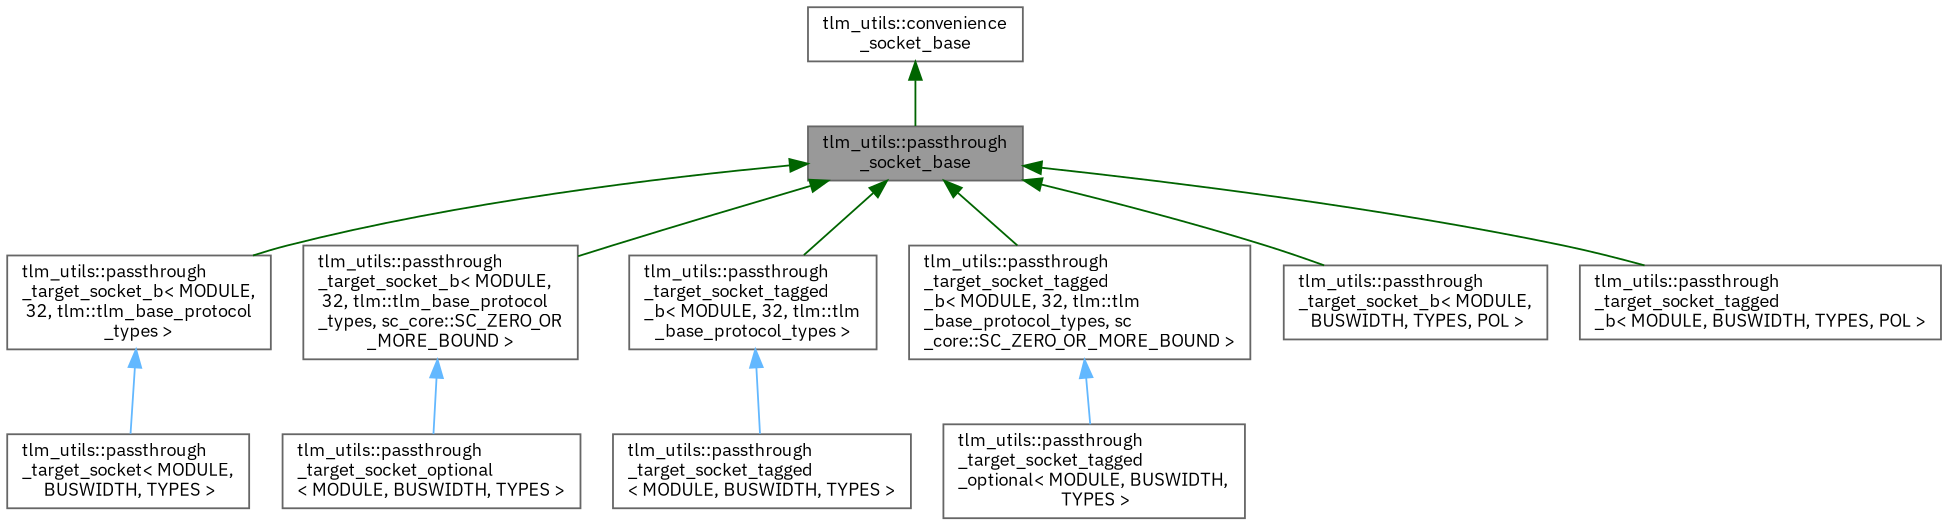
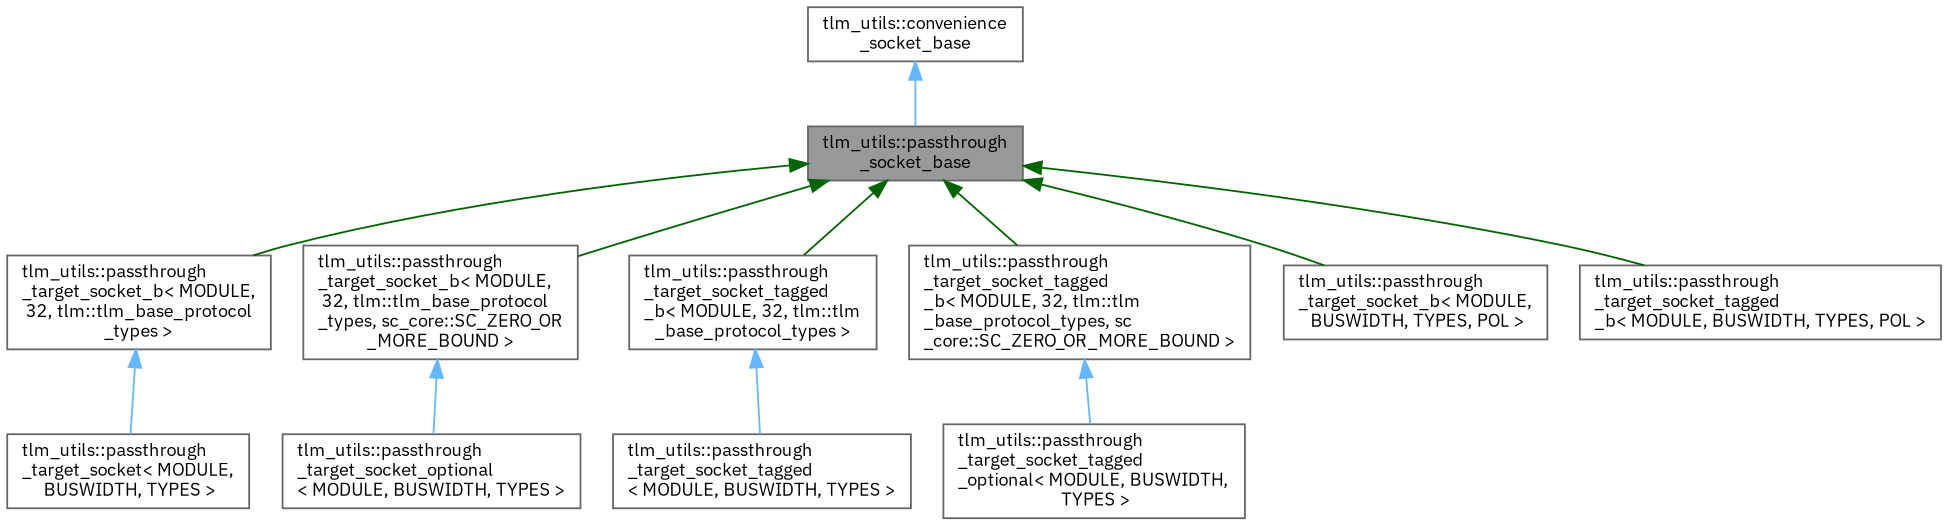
(915, 103) -> (915, 103)
